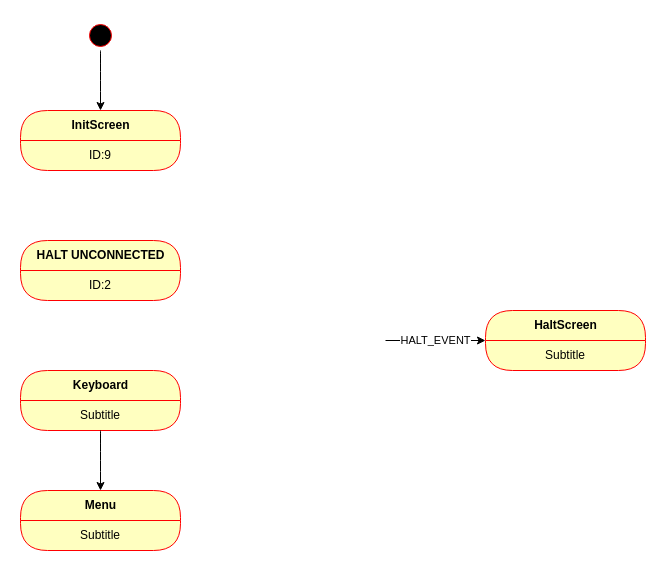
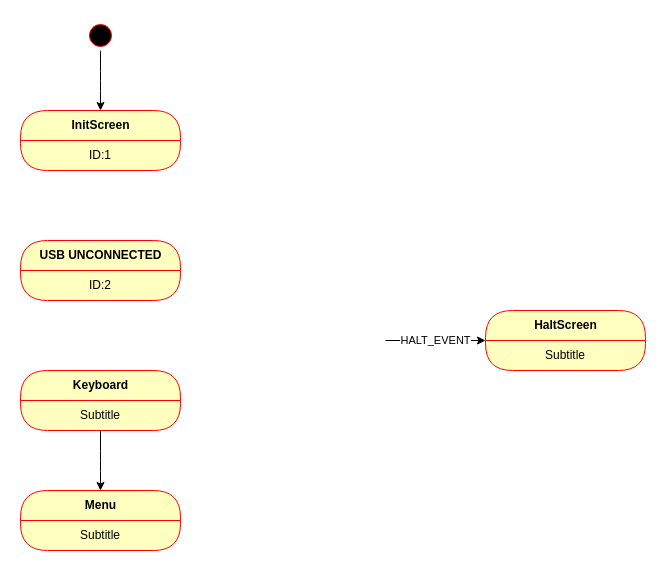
(101, 156) -> (101, 156)
(101, 256) -> (101, 256)
